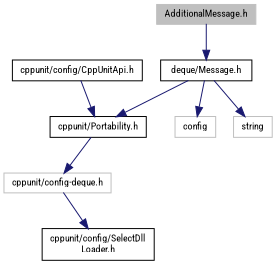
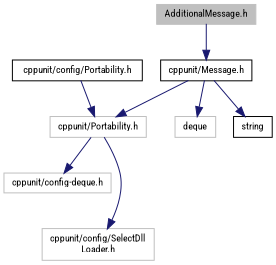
(77, 70) -> (77, 70)
(206, 70) -> (206, 70)
(98, 127) -> (98, 127)
(195, 127) -> (195, 127)
(253, 127) -> (253, 127)
(73, 207) -> (121, 178)
(98, 244) -> (98, 244)
